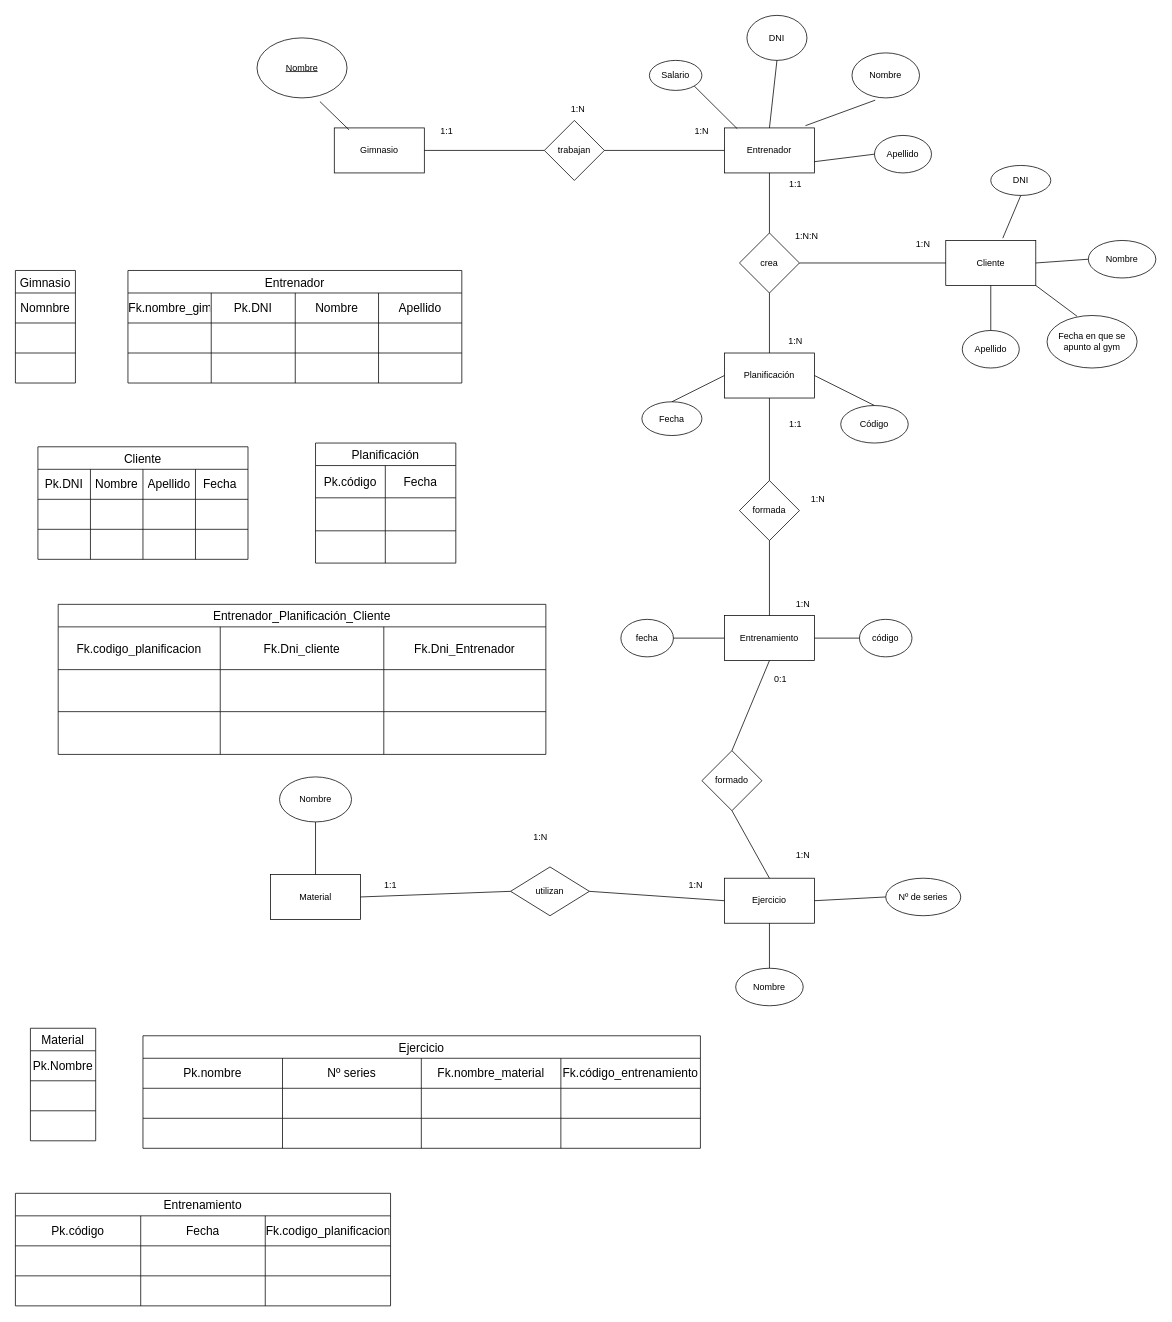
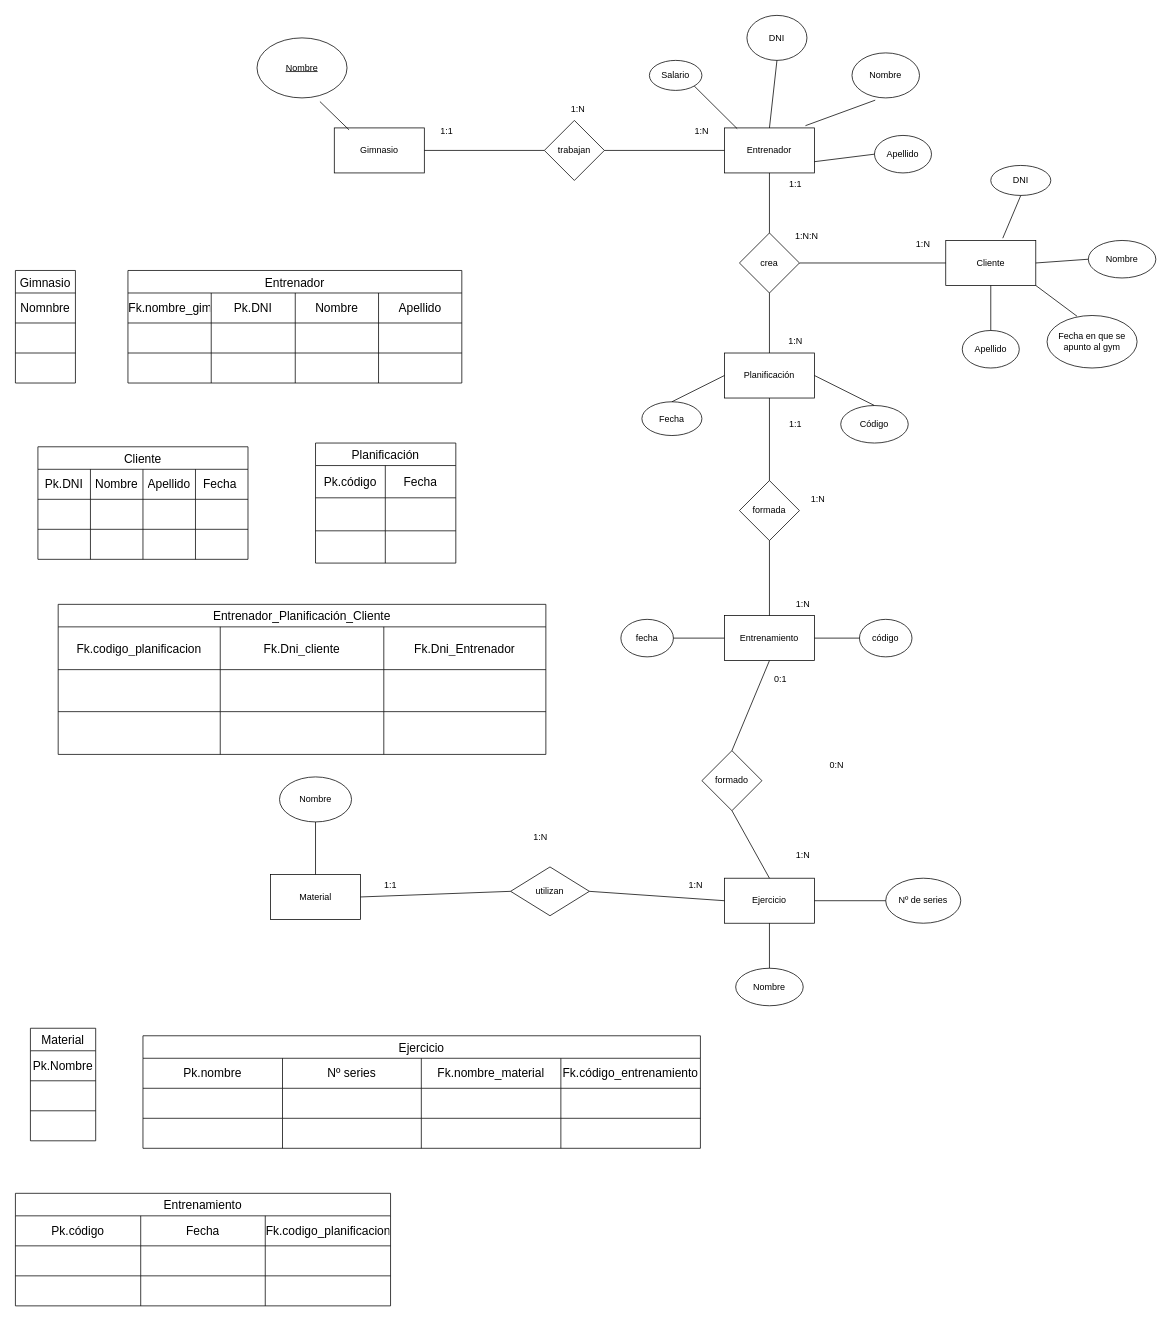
none -> (837, 765)
(923, 897) -> (923, 900)
